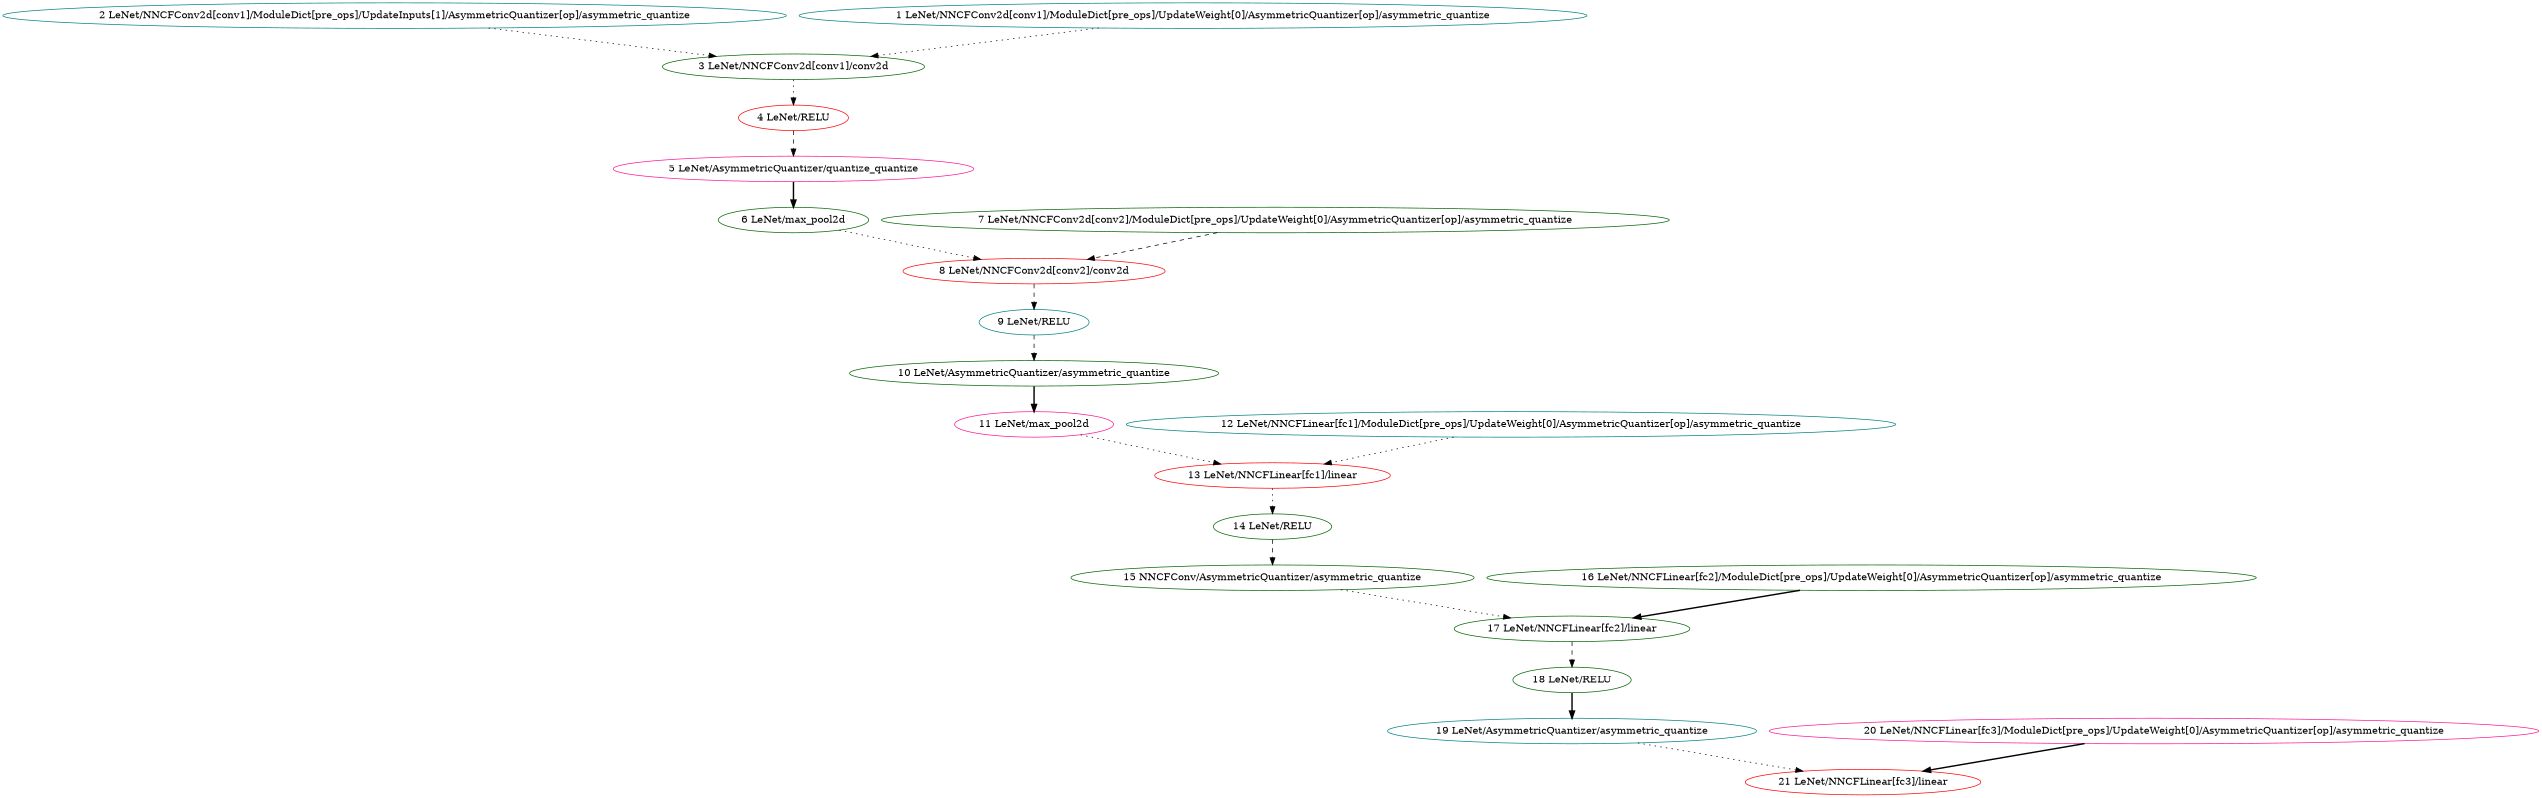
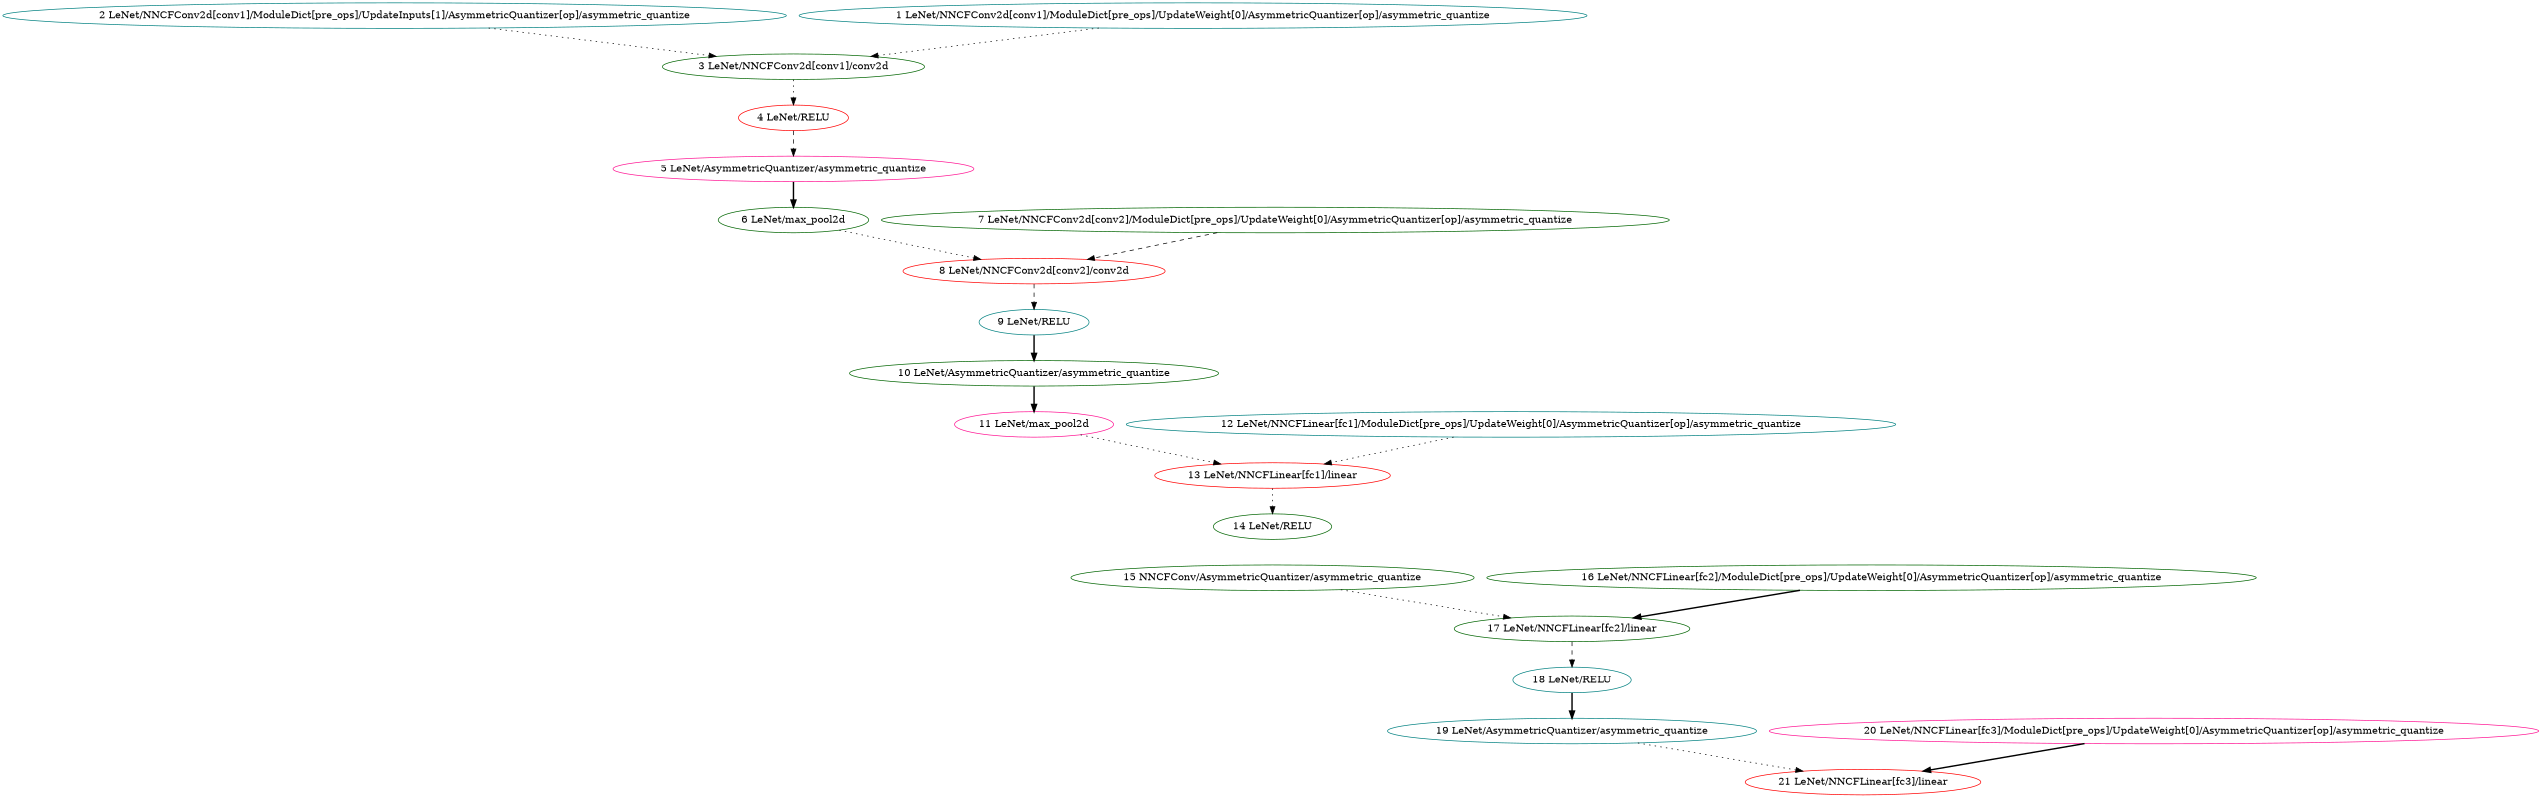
(793, 169) -> (793, 169)
(1034, 344) -> (1034, 344)
(1273, 549) -> none
(1572, 680) -> (1572, 680)
